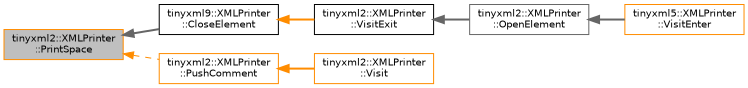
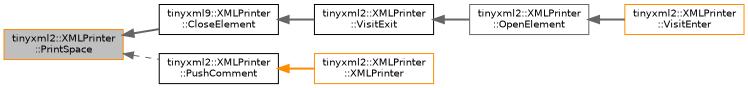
(302, 20) -> (302, 20)
(684, 20) -> (684, 20)
(146, 57) -> (146, 57)
(219, 69) -> (219, 69)
(374, 69) -> (374, 69)
